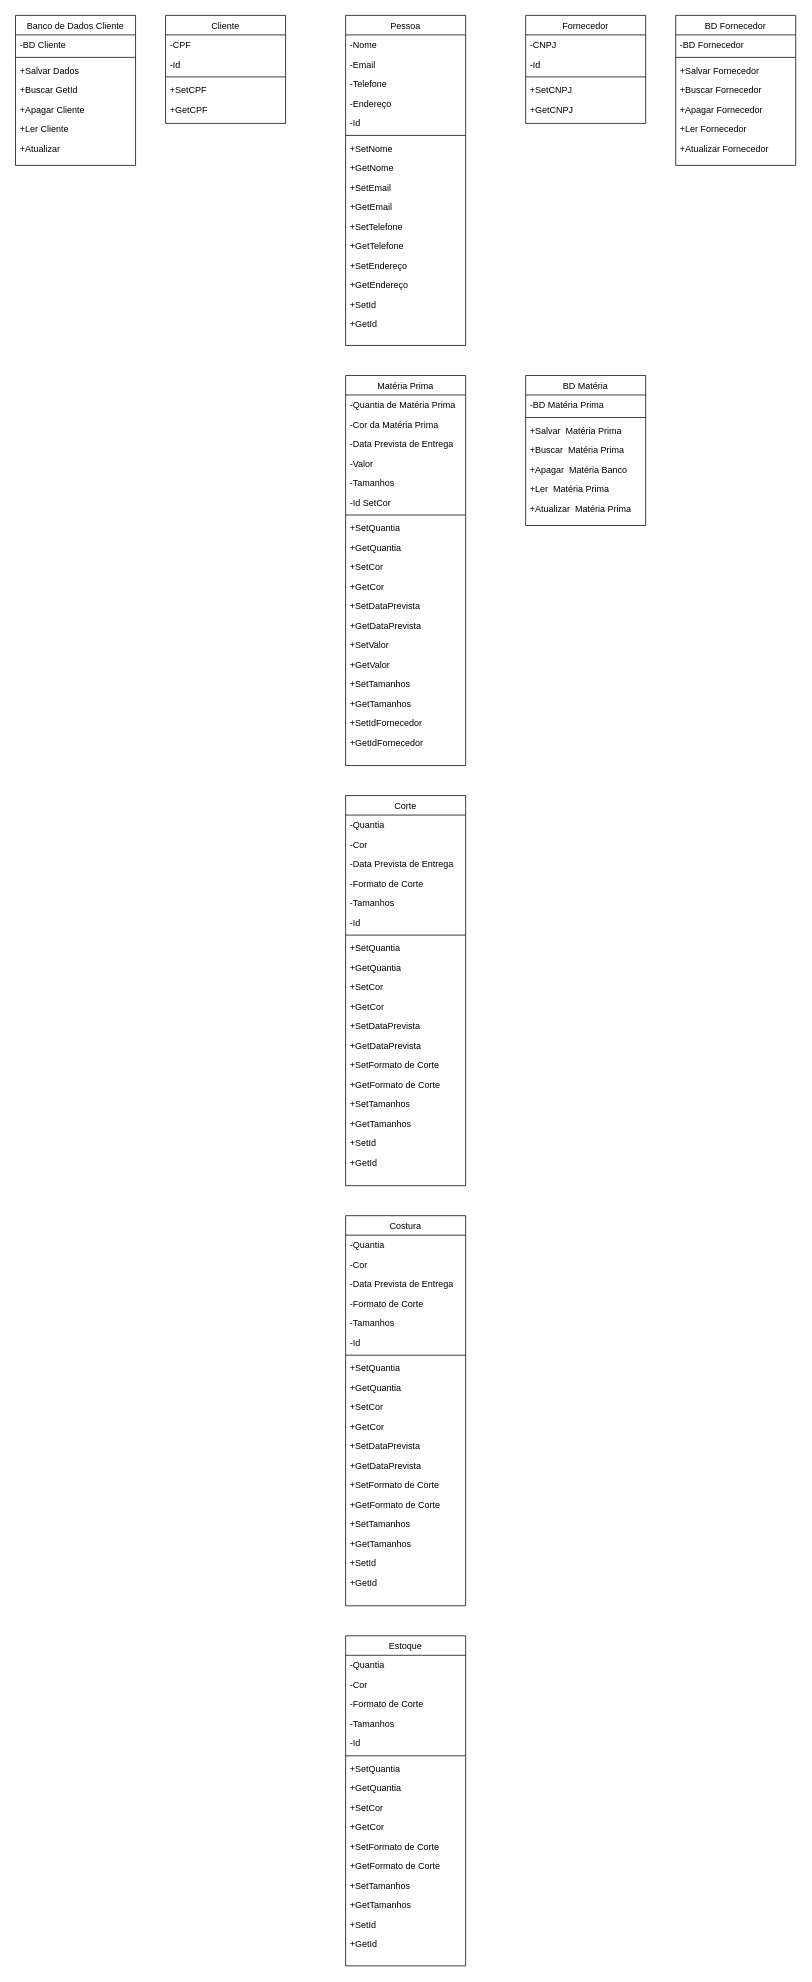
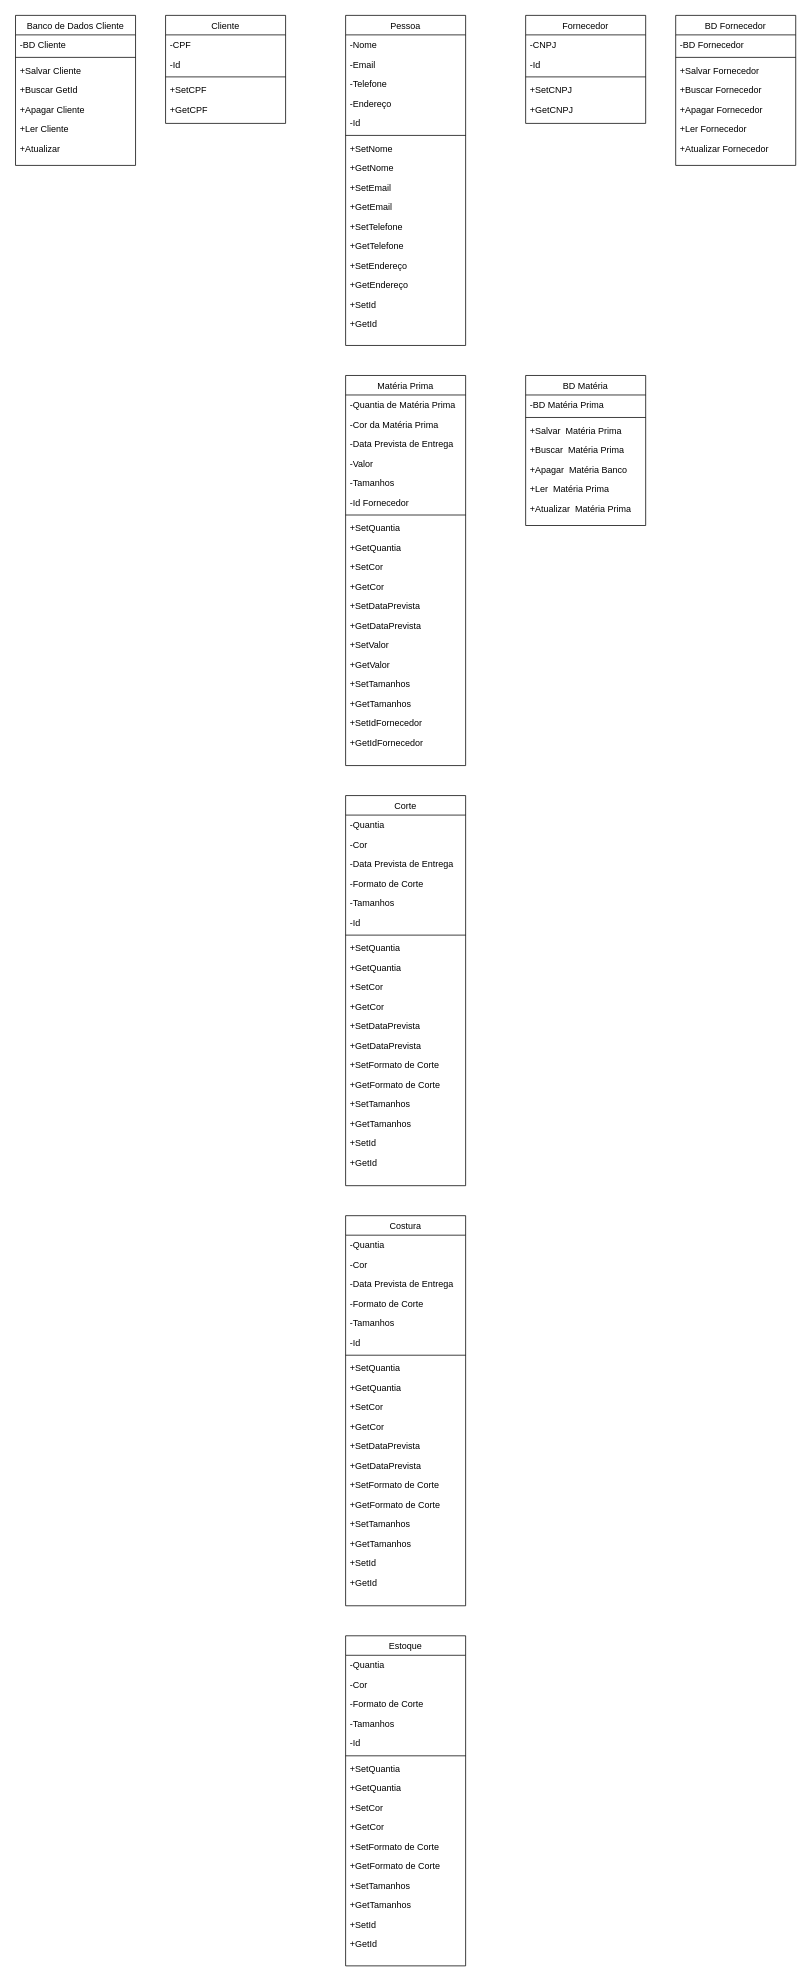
(50, 71) -> (53, 71)
(374, 503) -> (384, 503)
